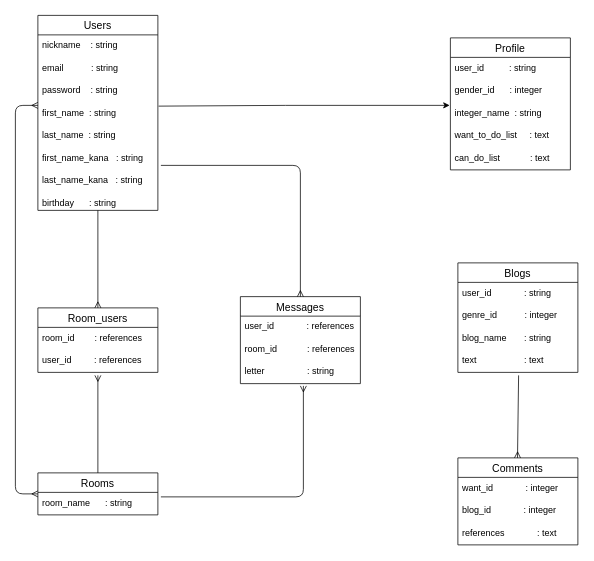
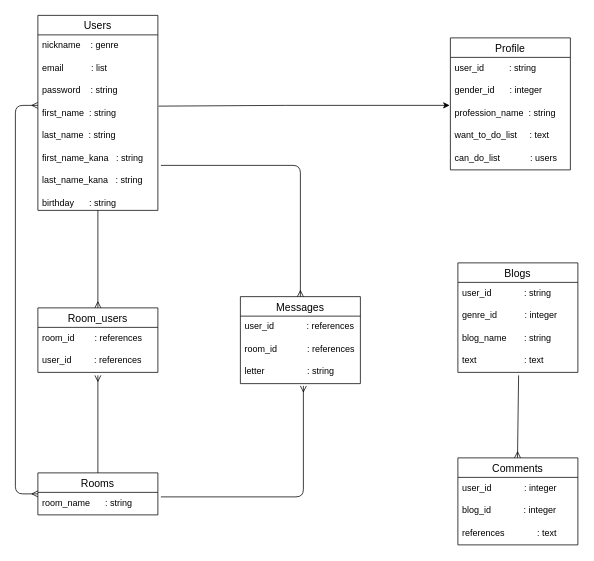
(85, 45) -> (84, 45)
(91, 68) -> (85, 68)
(504, 113) -> (512, 113)
(516, 158) -> (518, 158)
(523, 488) -> (523, 488)
